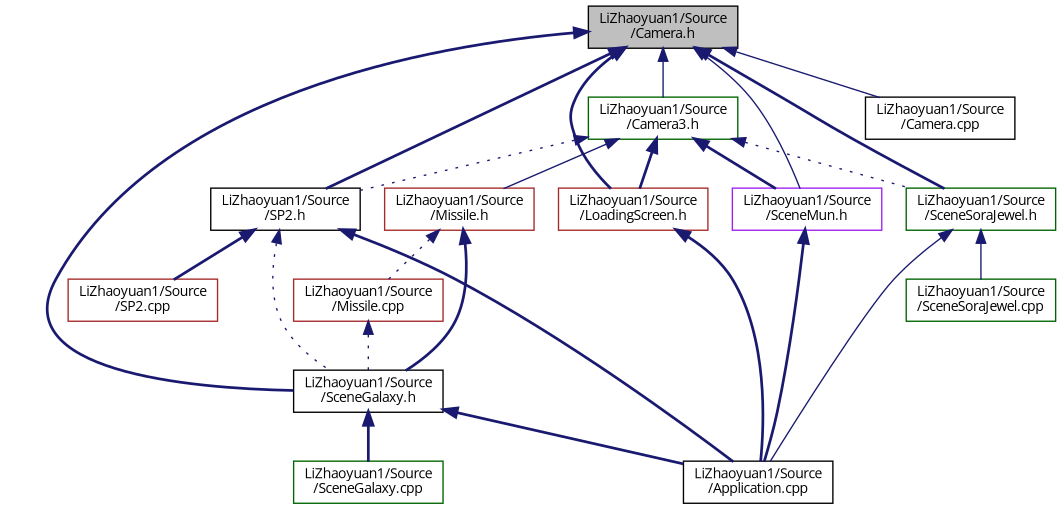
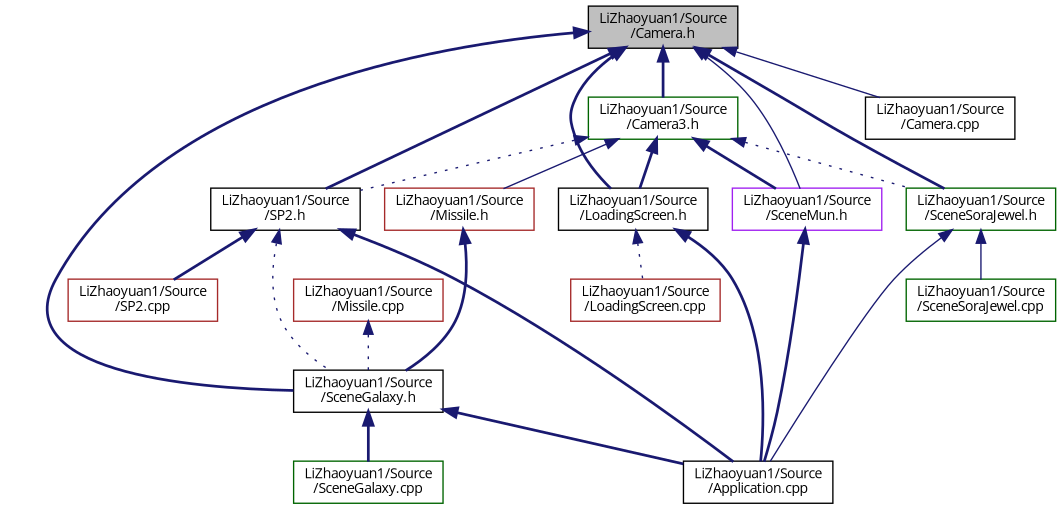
(663, 80) -> (663, 80)
(633, 209) -> (633, 209)
(404, 265) -> none
none -> (645, 300)
